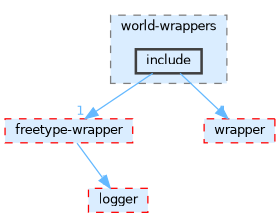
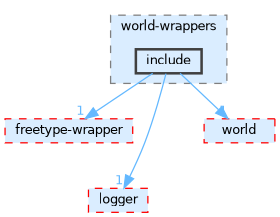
(240, 131) -> (240, 131)
(90, 160) -> (151, 126)
